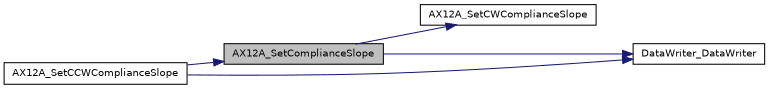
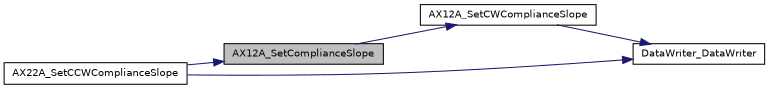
(503, 54) -> (599, 33)
(96, 73) -> (96, 73)
